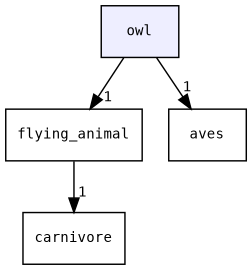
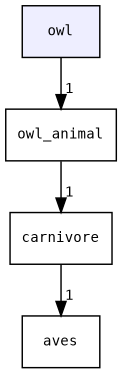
(170, 77) -> (61, 283)
(74, 135) -> (61, 135)
